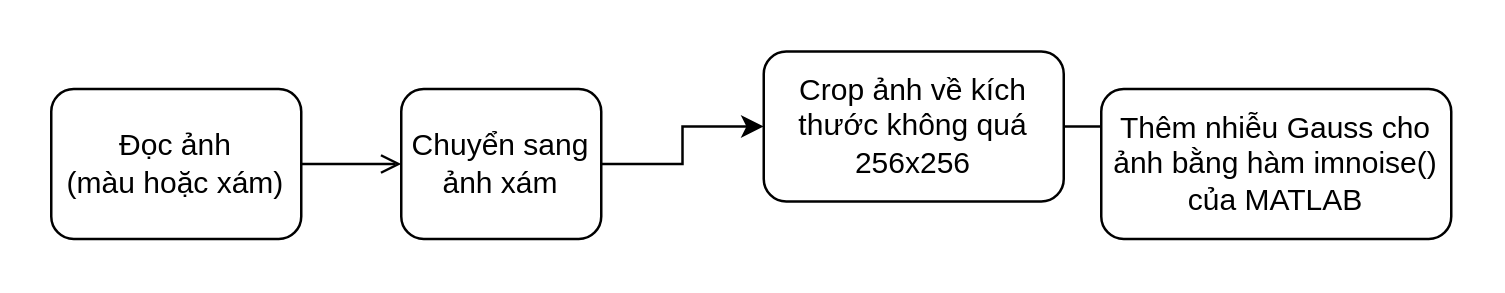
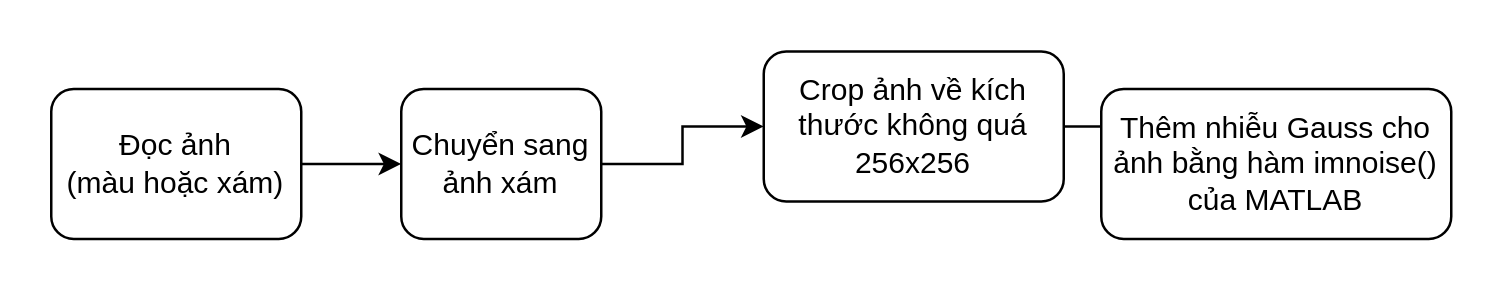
(387, 164) -> (383, 164)
